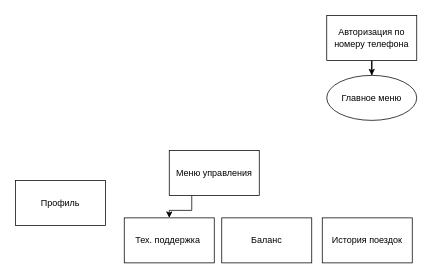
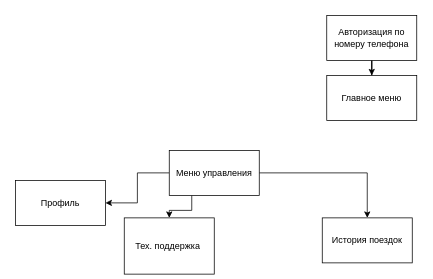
(372, 98) -> (372, 98)
none -> (137, 188)
none -> (367, 192)
(169, 240) -> (169, 246)
(267, 240) -> none
